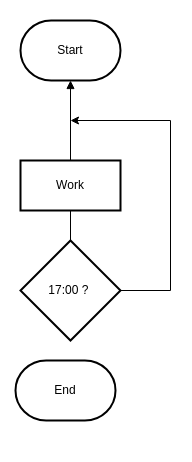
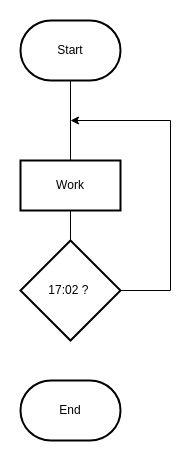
(71, 90) -> (71, 87)
(71, 291) -> (71, 291)
(66, 391) -> (71, 411)
